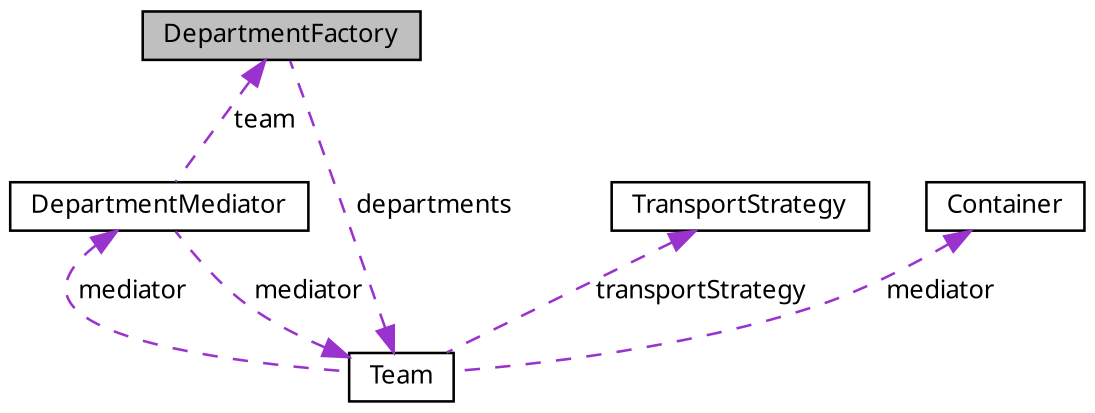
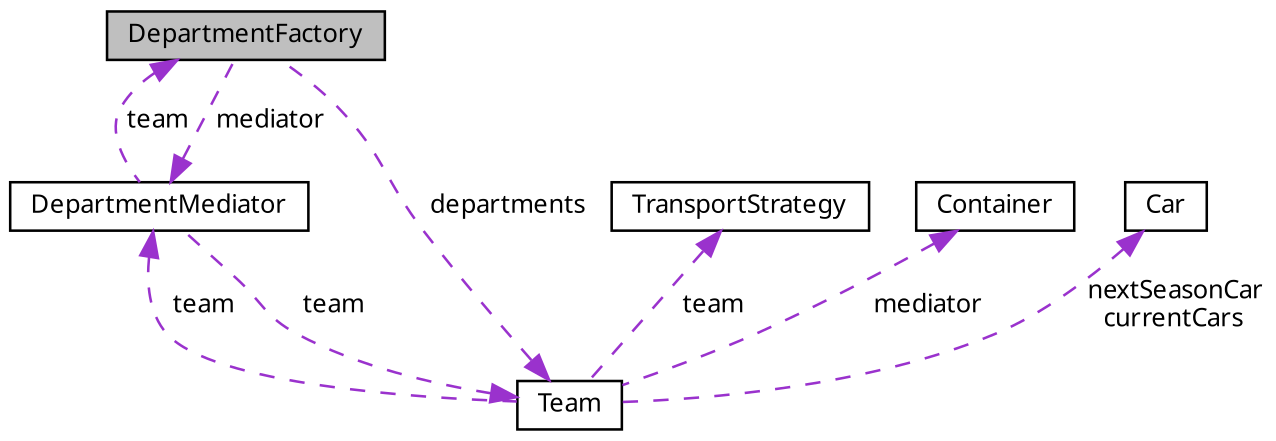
none -> (209, 110)
none -> (1166, 206)
(131, 292) -> (201, 306)
(307, 292) -> (331, 306)
(698, 292) -> (711, 306)
